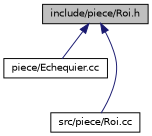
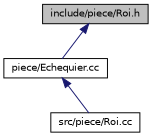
(116, 73) -> (79, 99)
